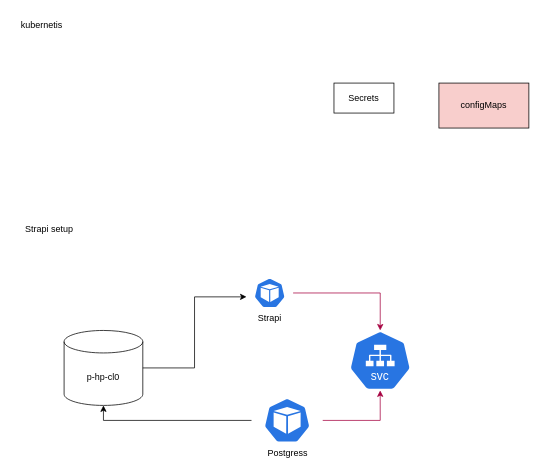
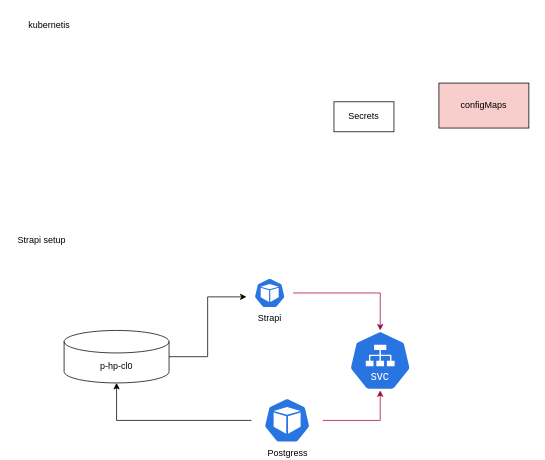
(42, 30) -> (49, 30)
(364, 98) -> (364, 117)
(49, 229) -> (42, 240)
(104, 368) -> (117, 357)
